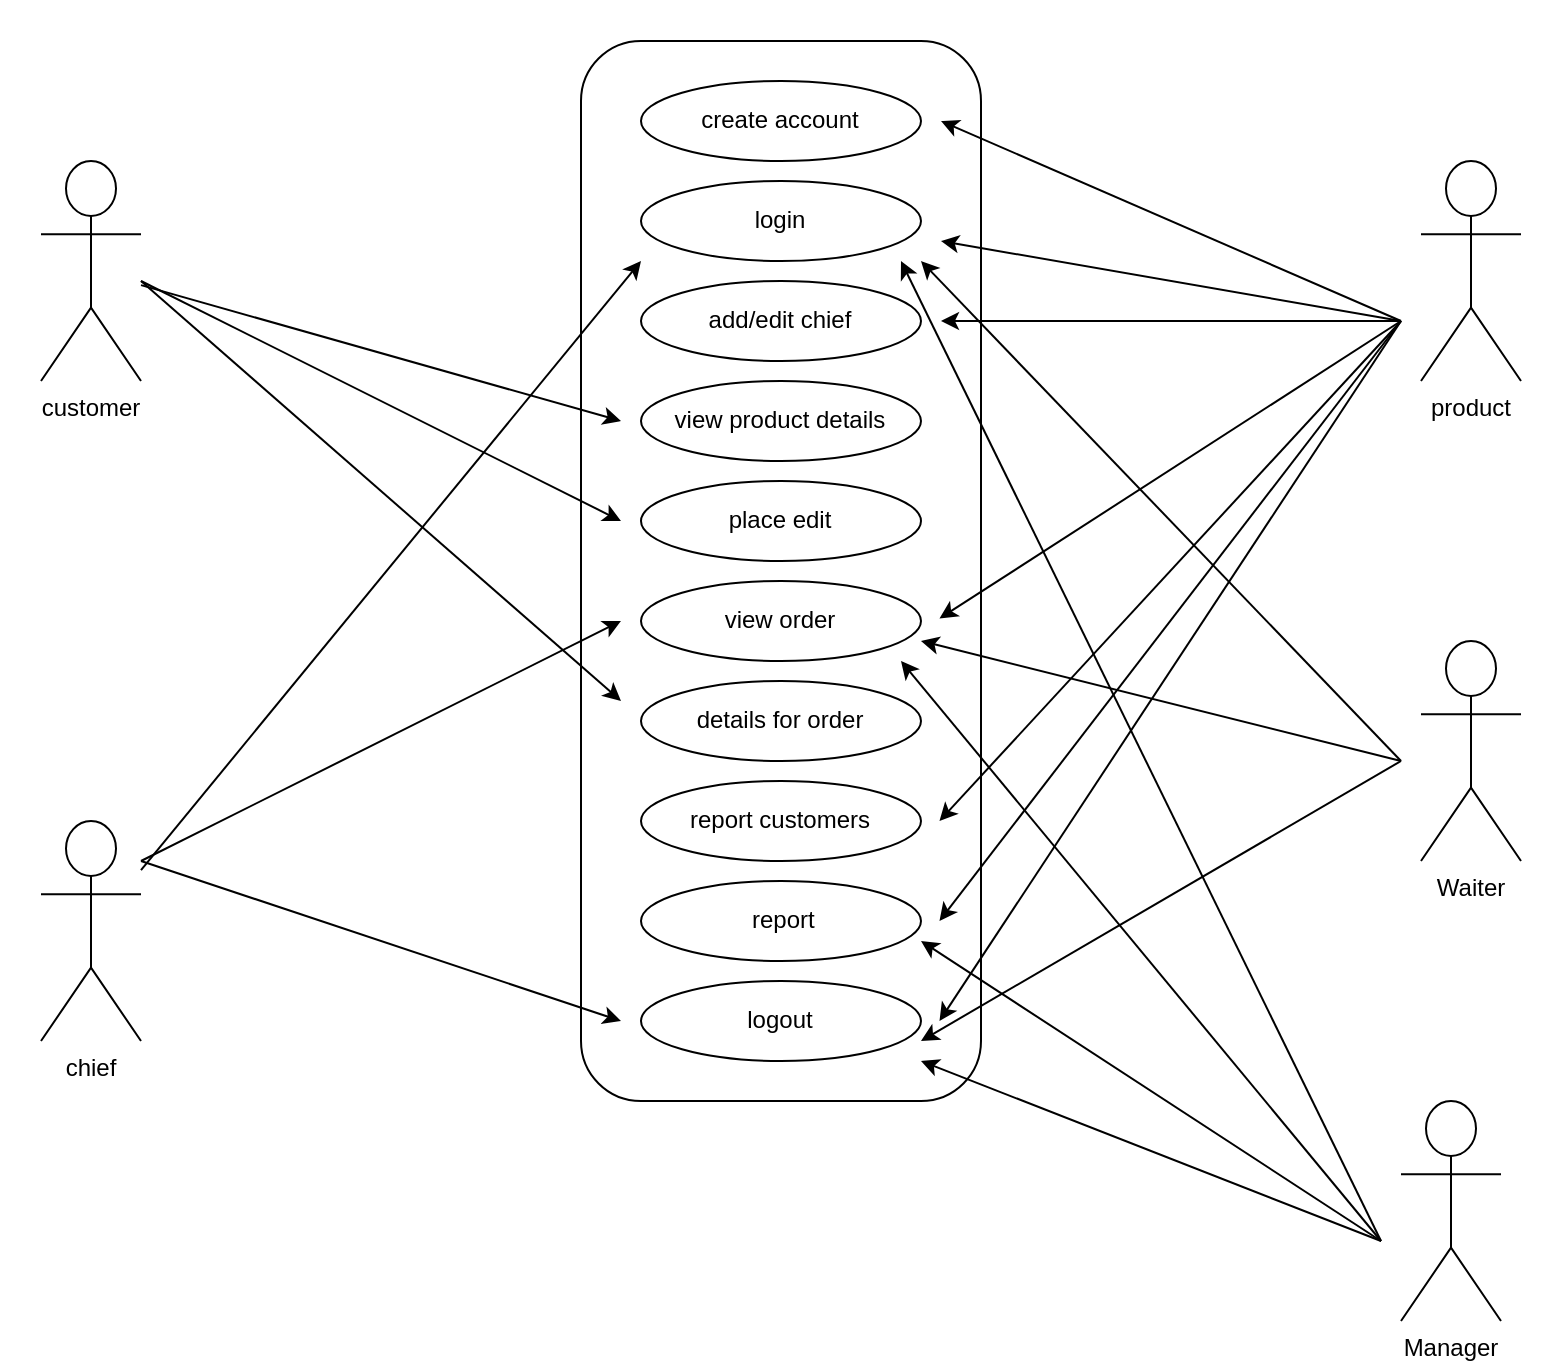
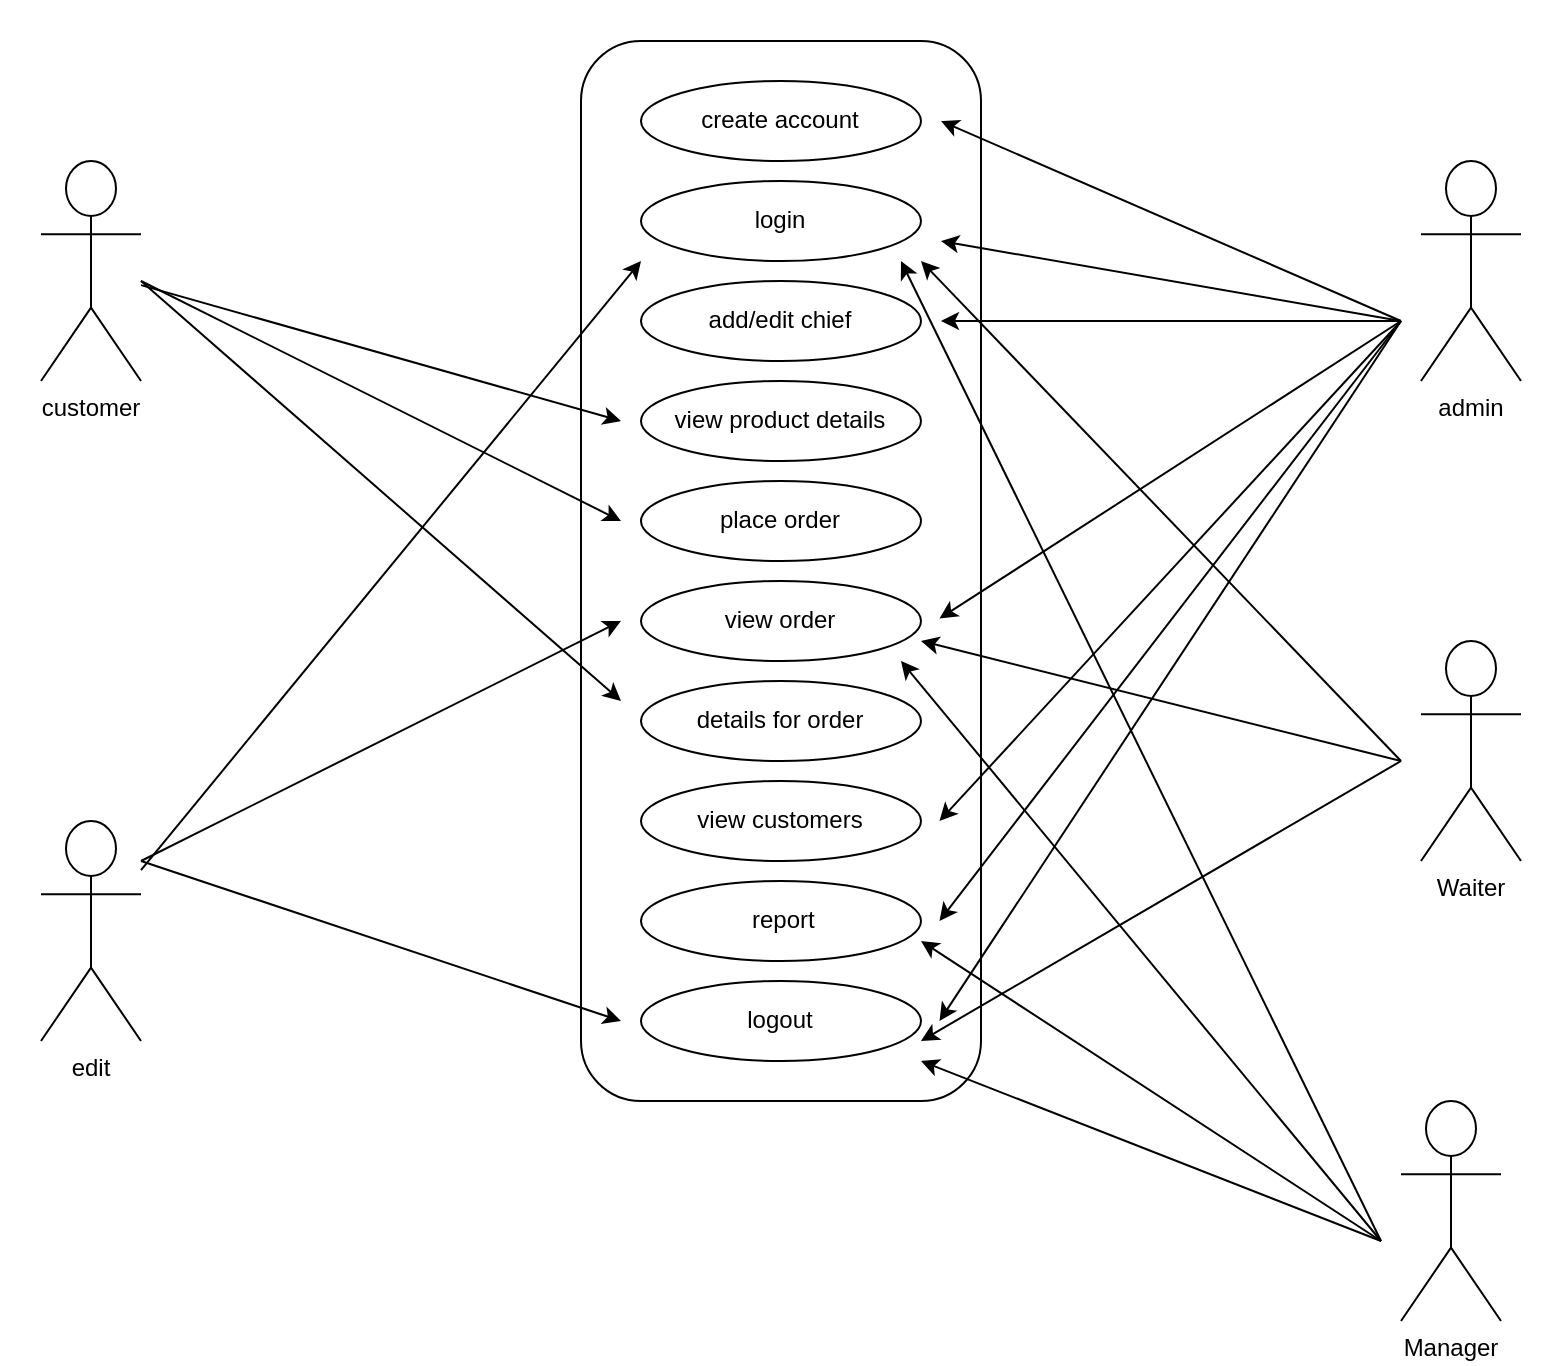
(1472, 409) -> (1472, 409)
(781, 521) -> (781, 521)
(781, 821) -> (781, 821)
(92, 1069) -> (92, 1069)
